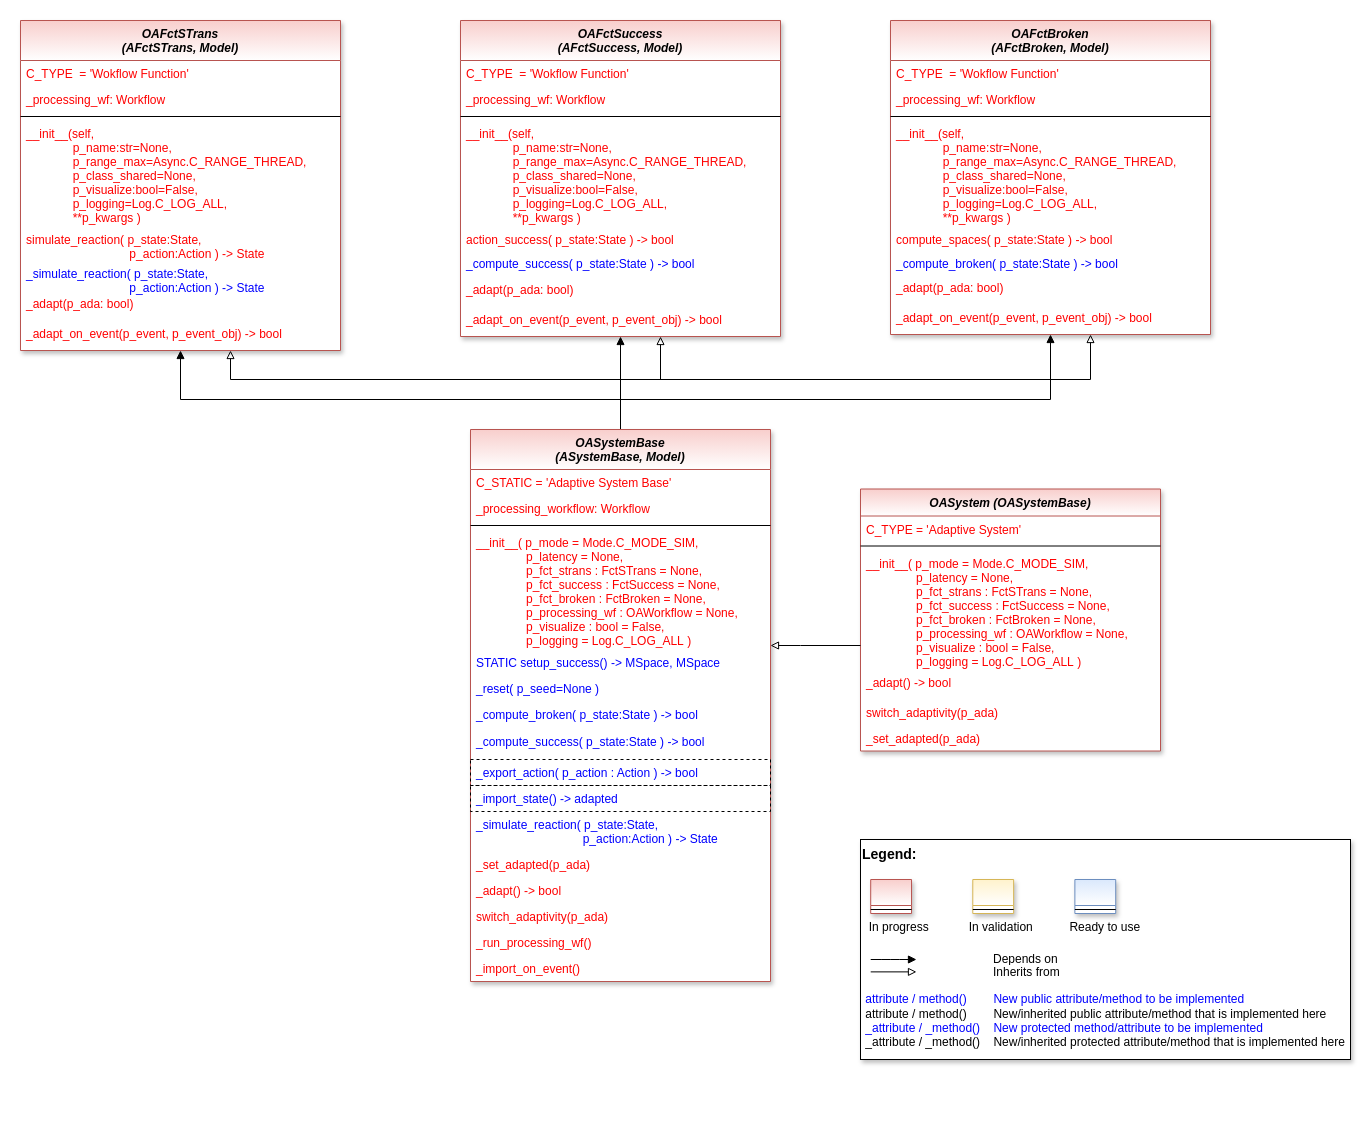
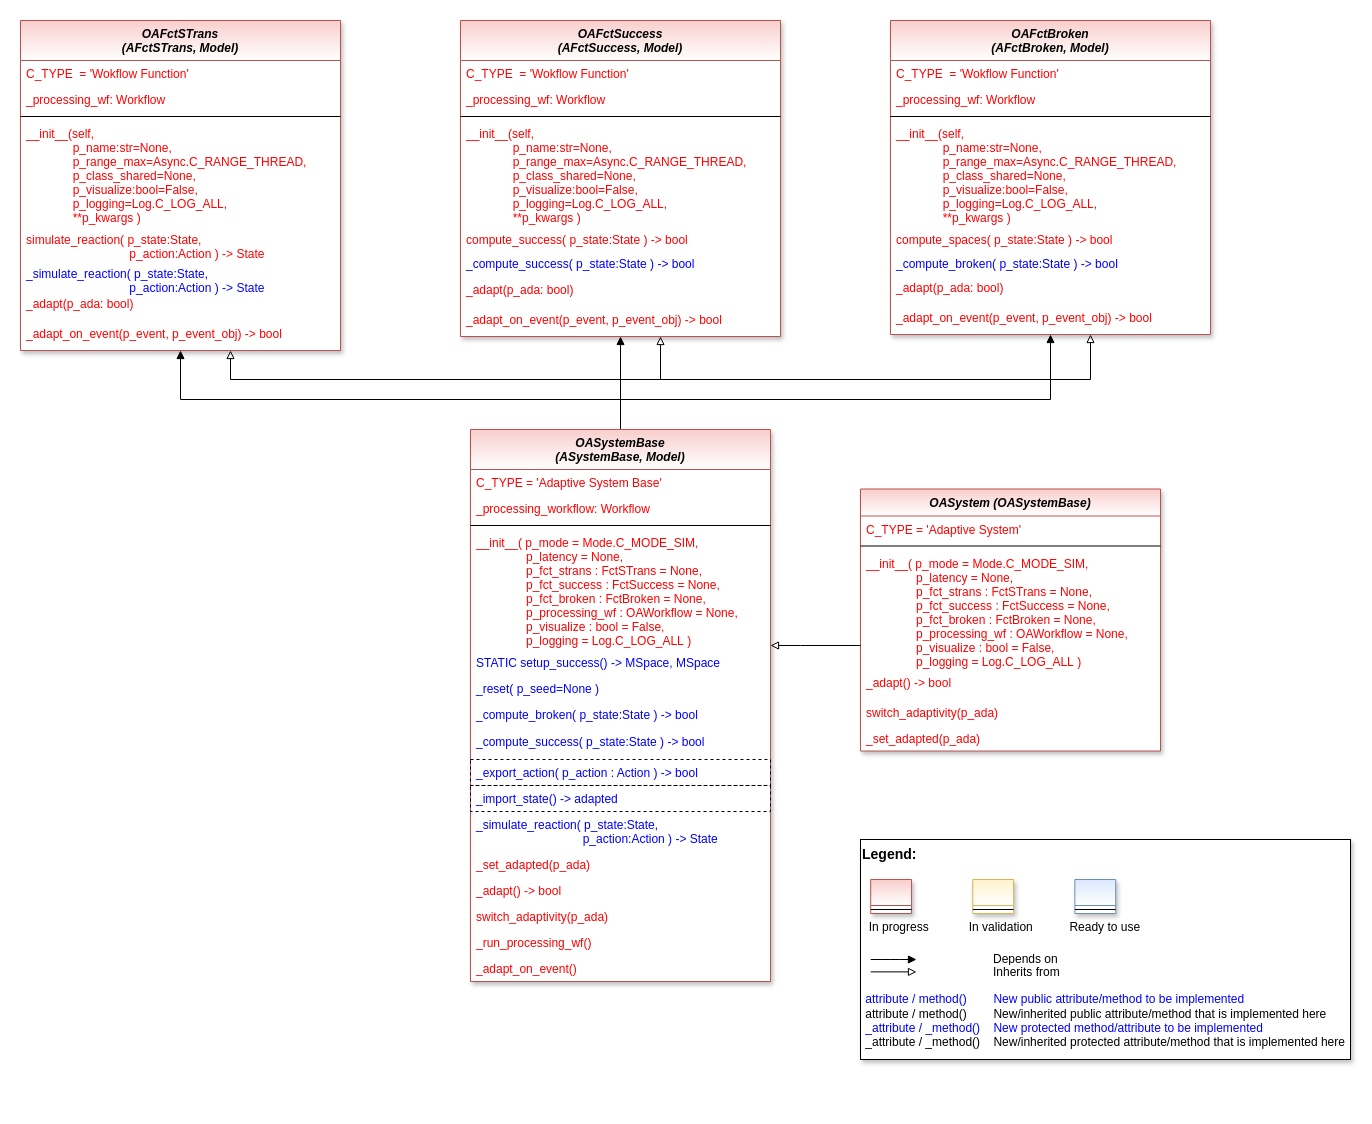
(586, 240) -> (591, 240)
(576, 483) -> (569, 483)
(535, 969) -> (533, 969)
